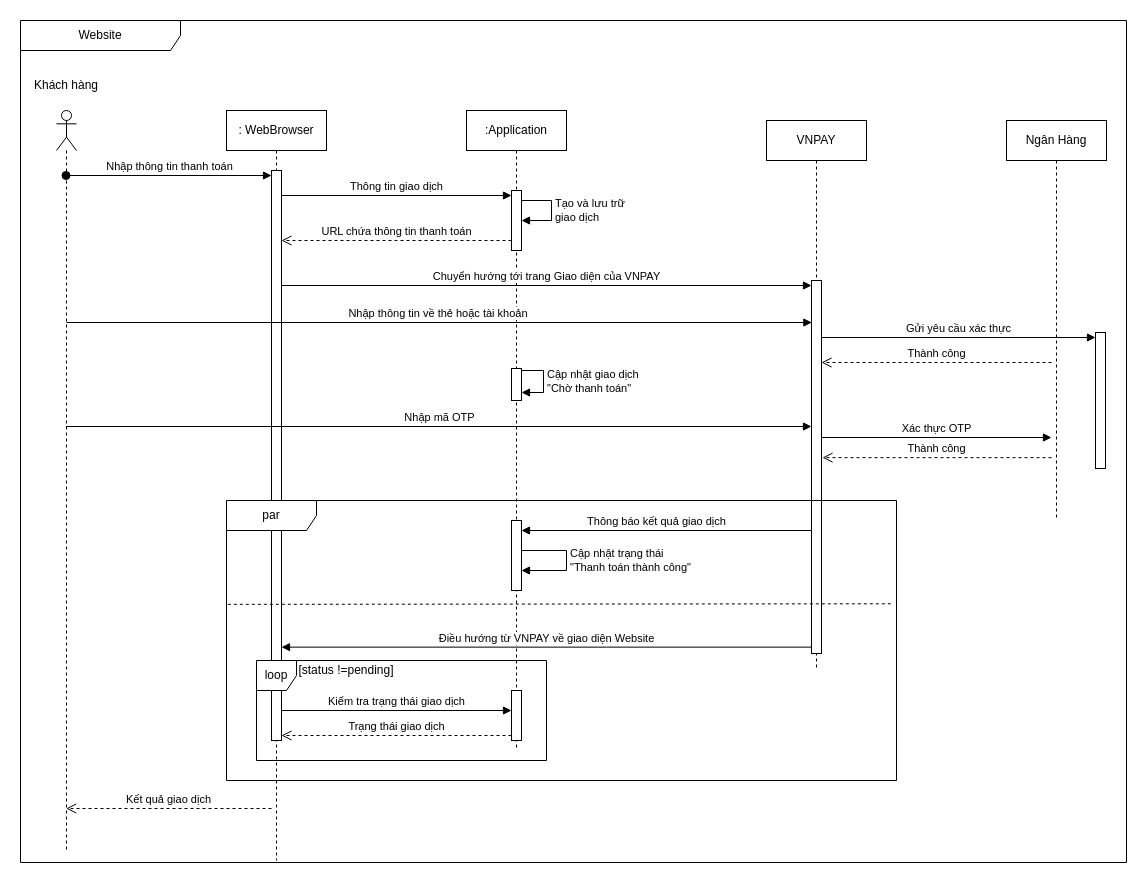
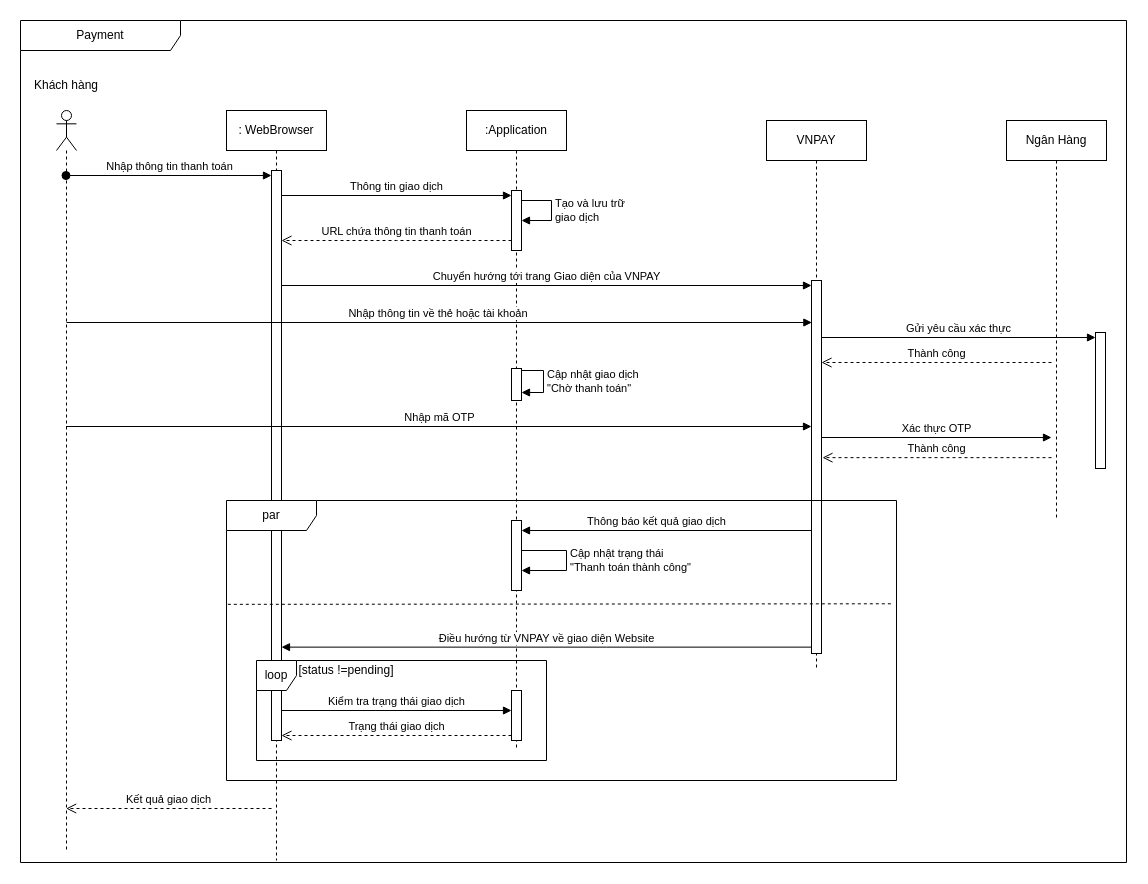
(101, 36) -> (101, 36)
